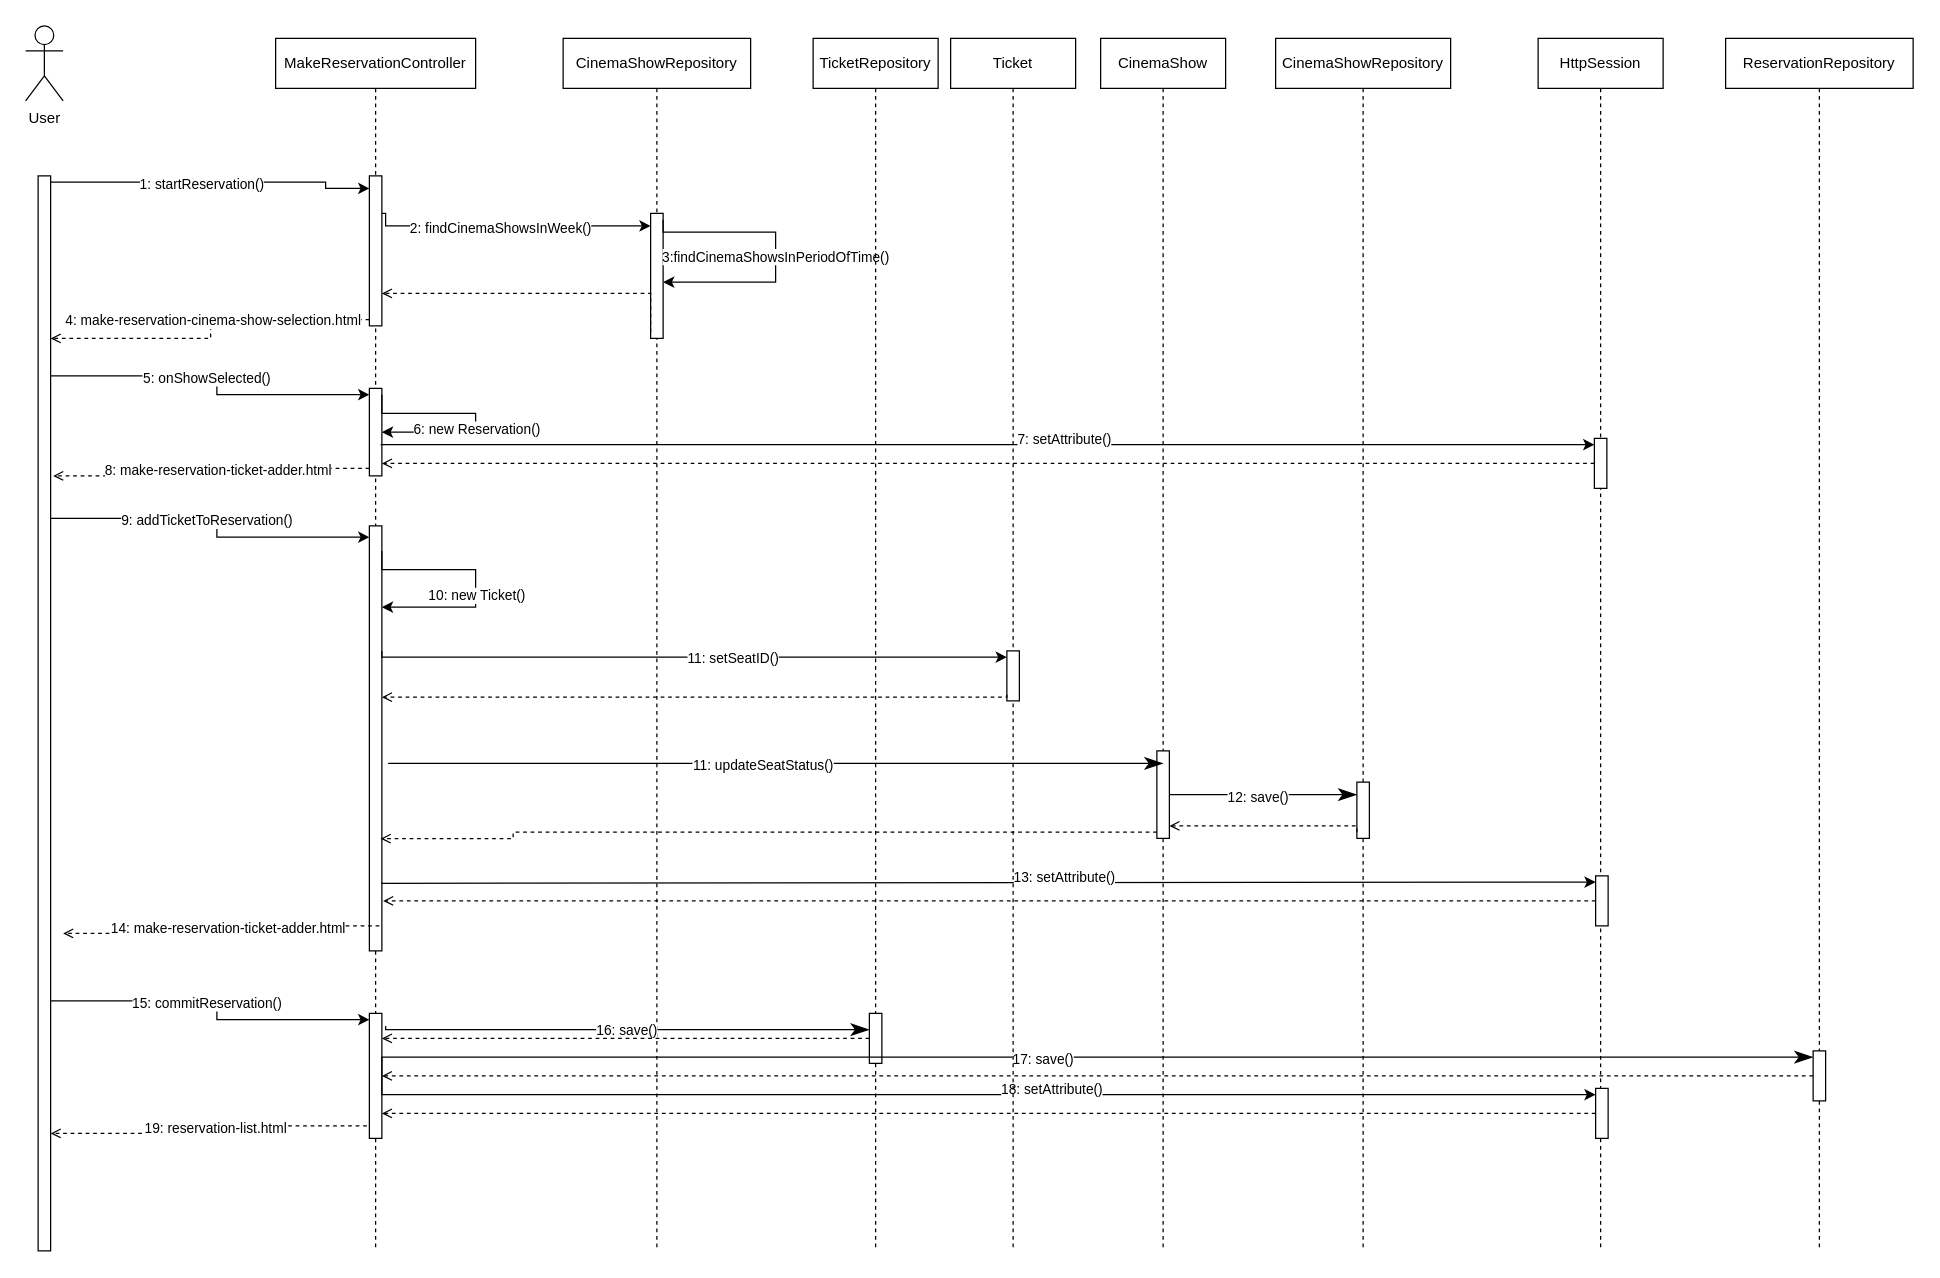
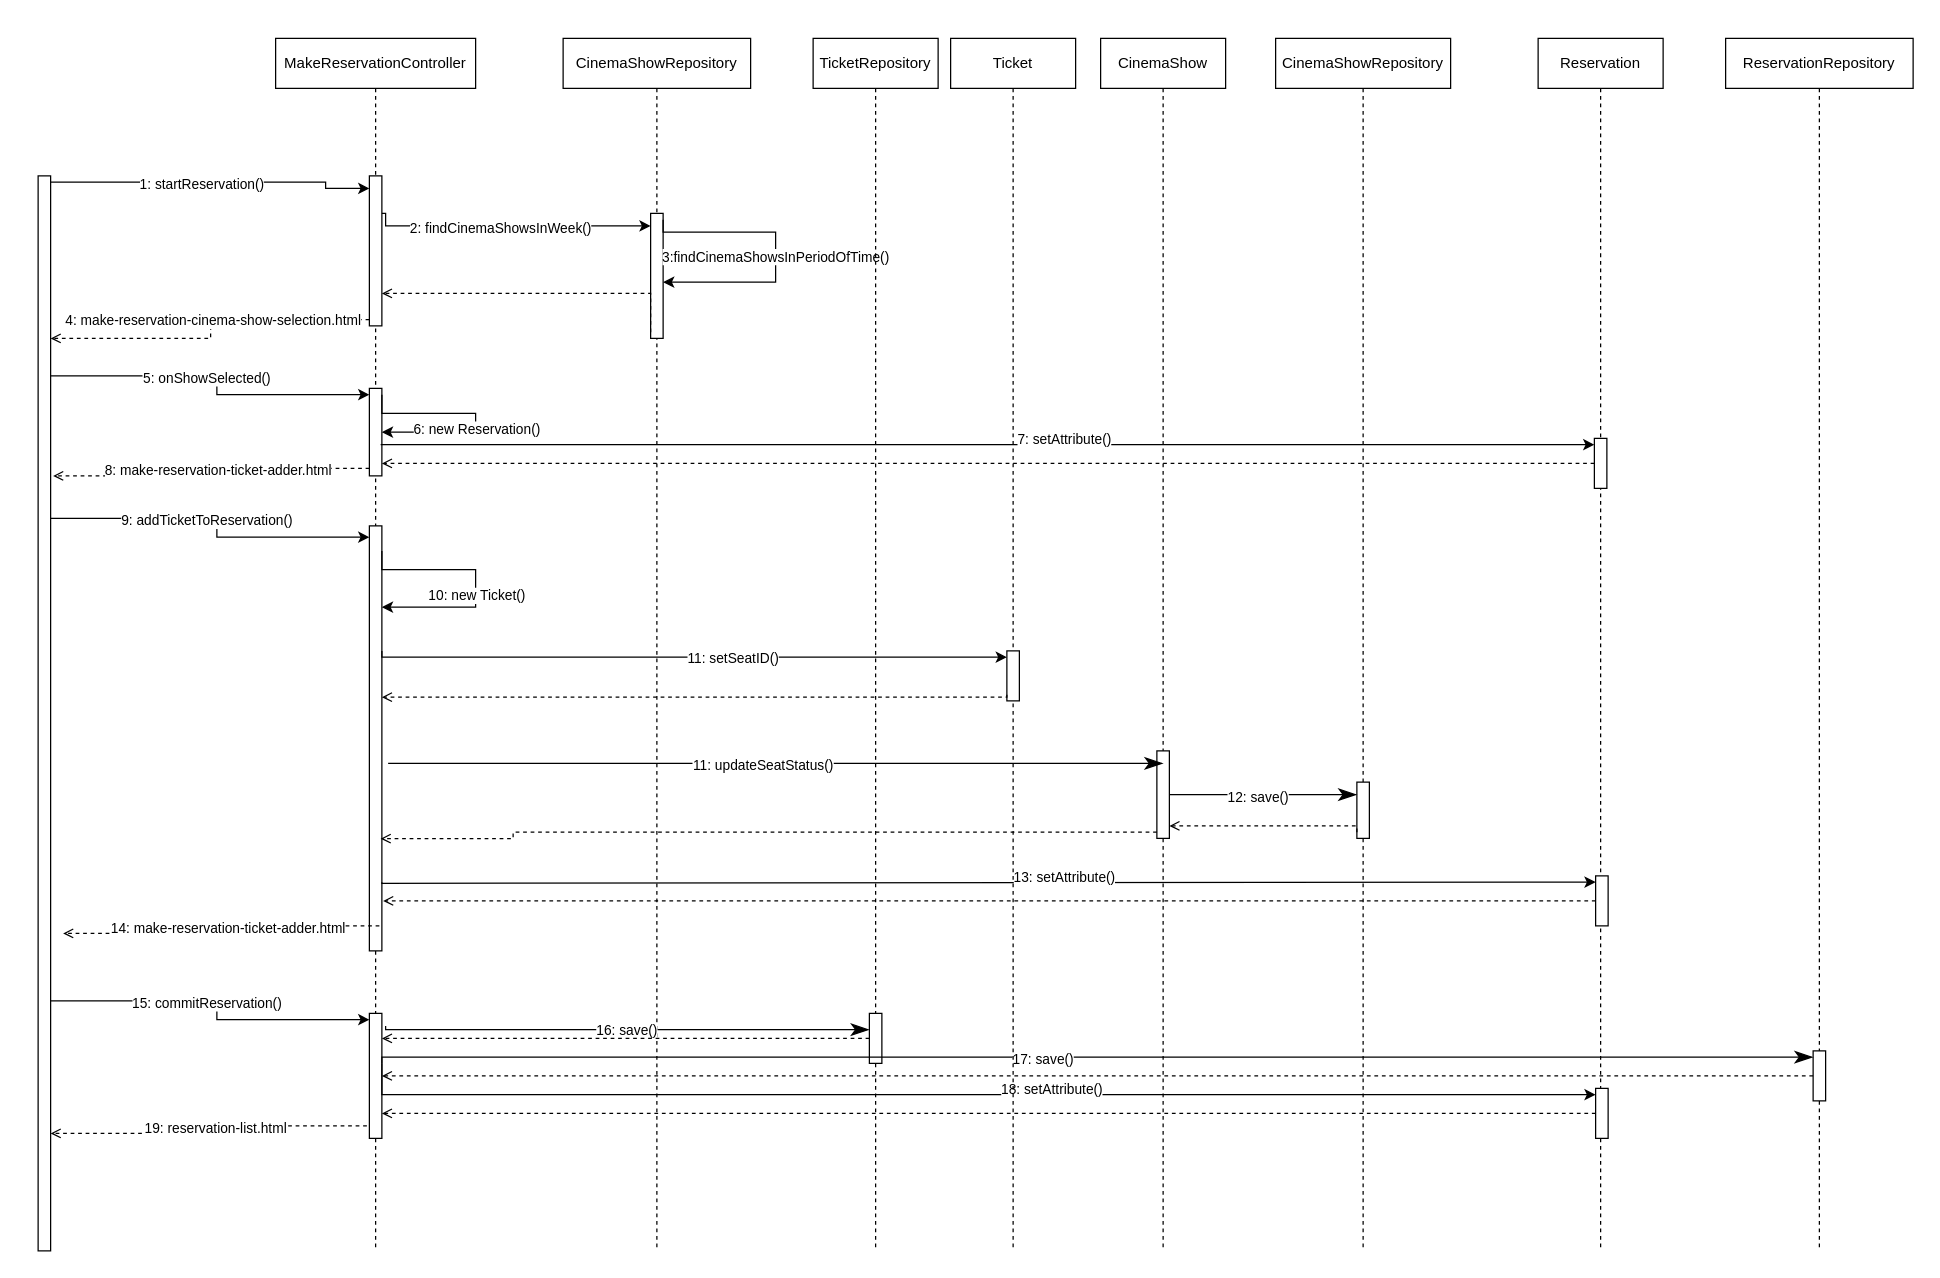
(44, 63) -> none
(1601, 63) -> (1601, 63)
